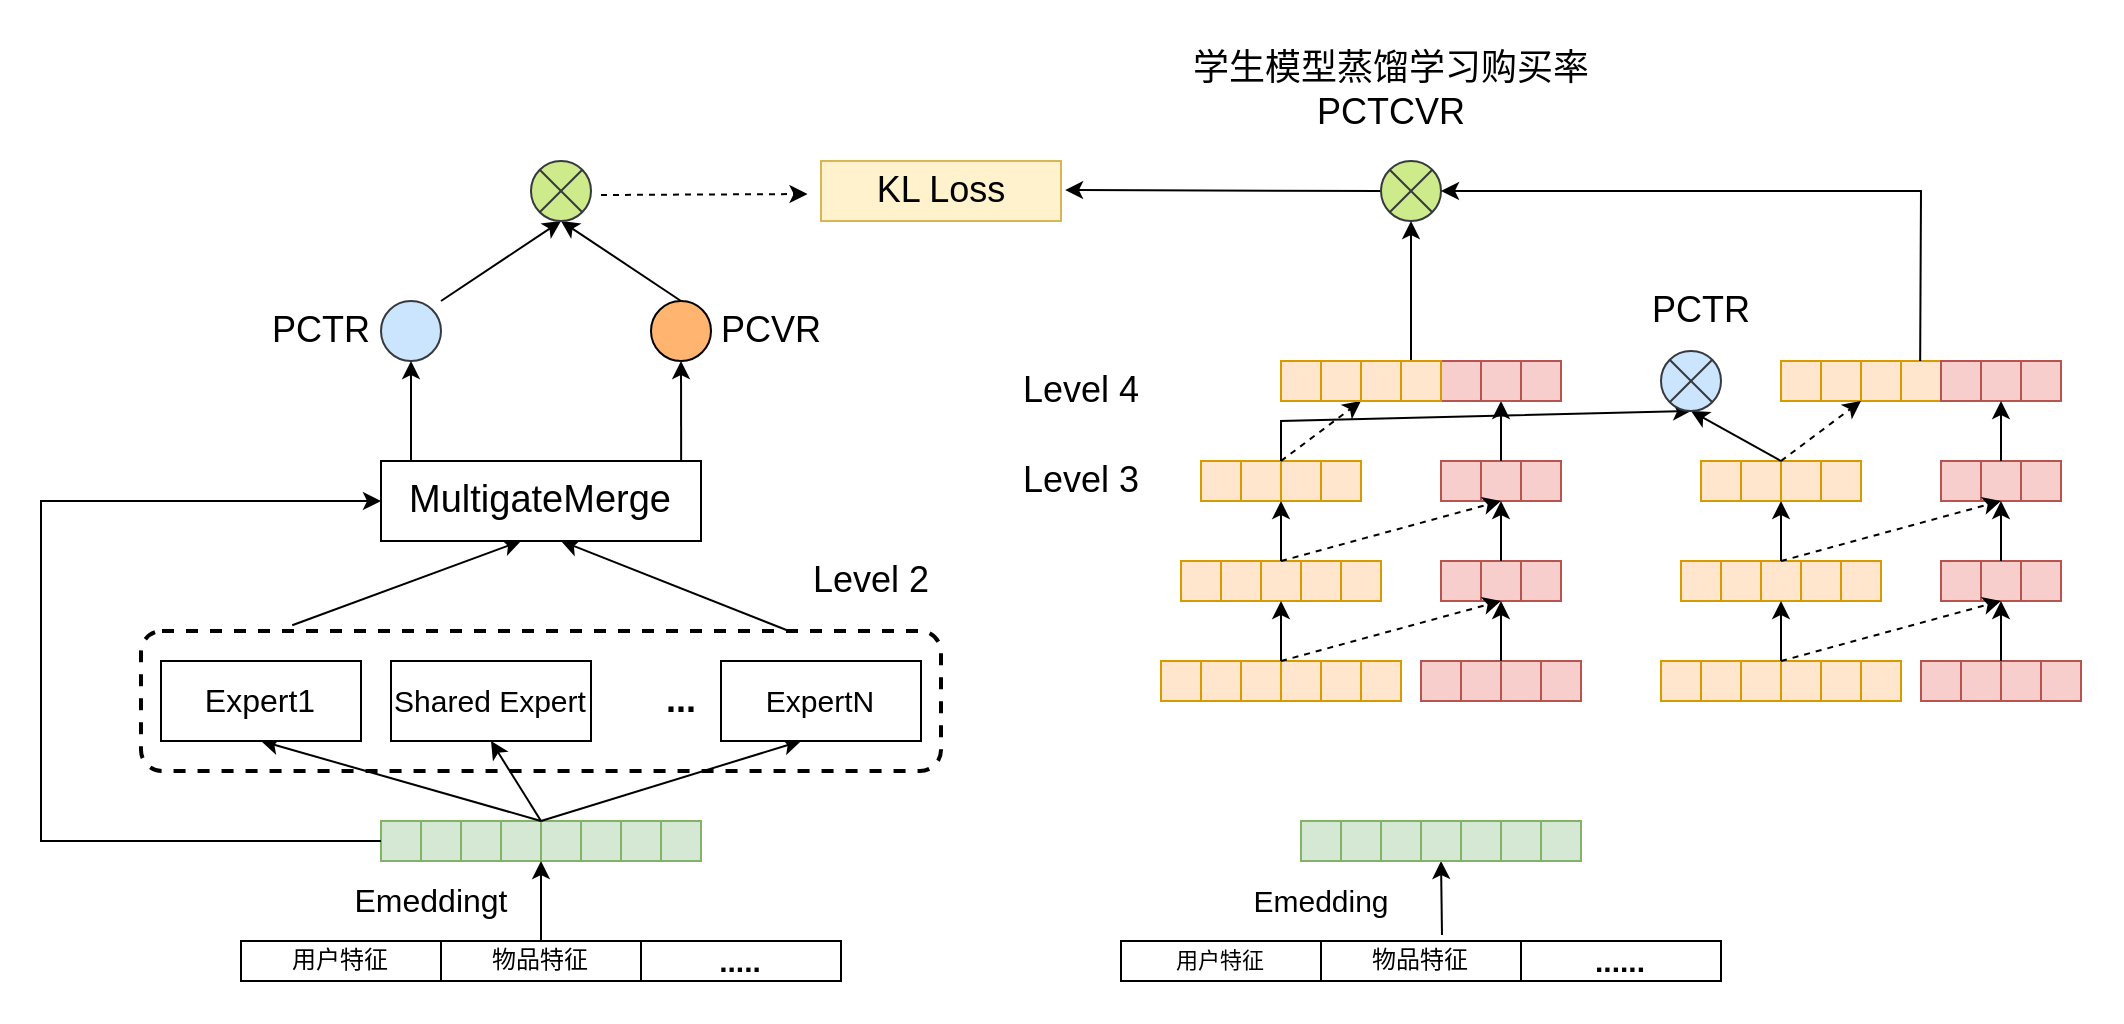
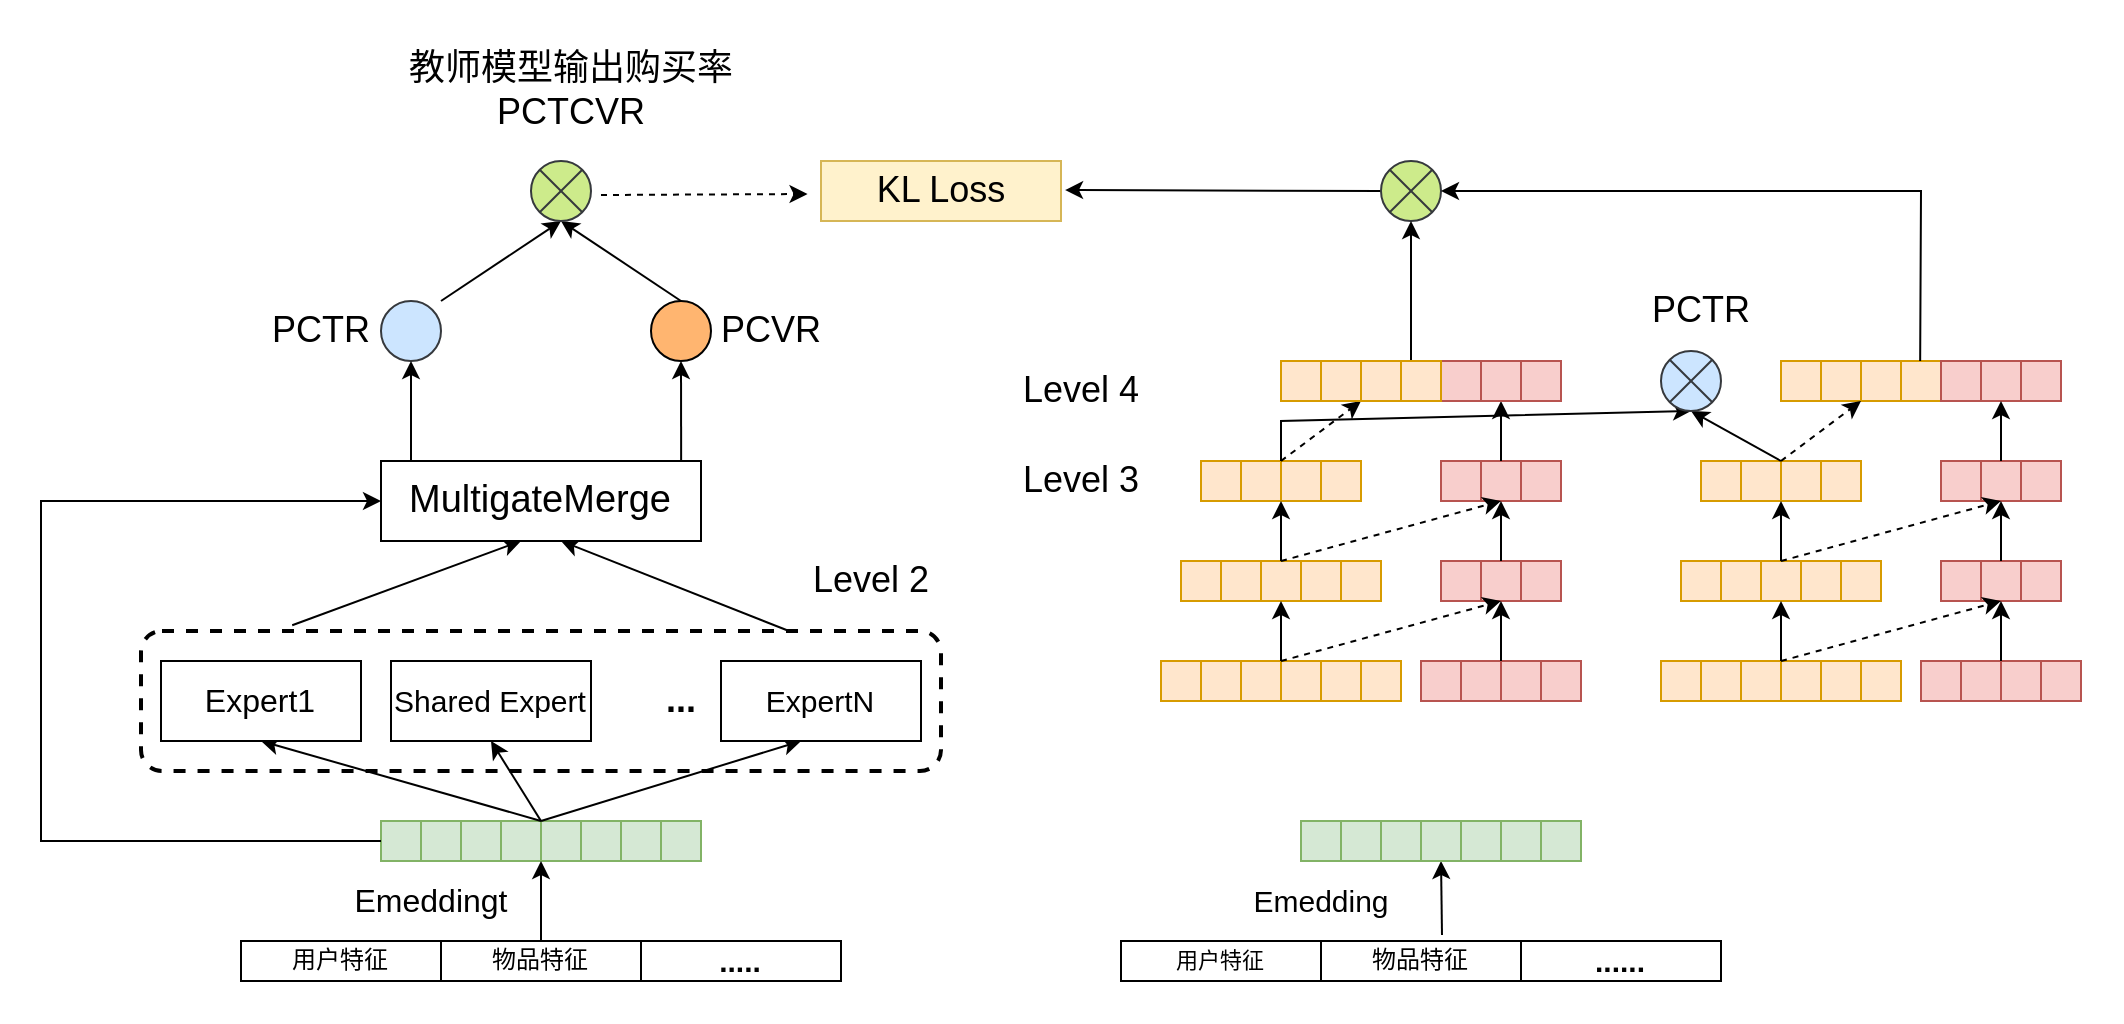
none -> (571, 91)
(1391, 91) -> none
